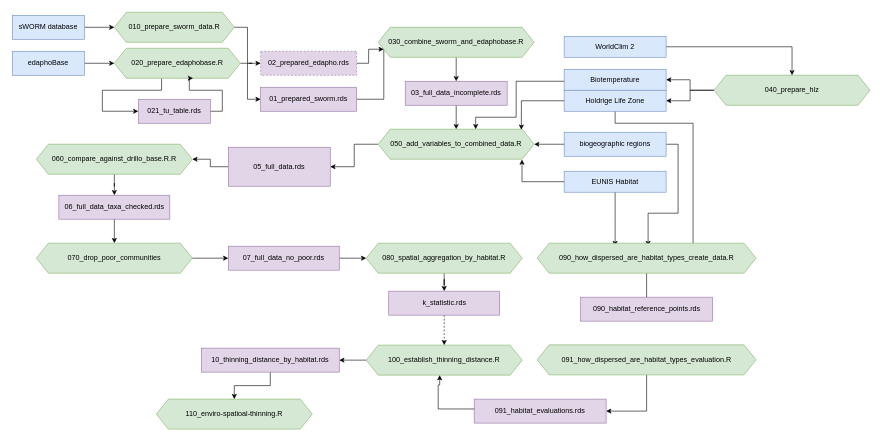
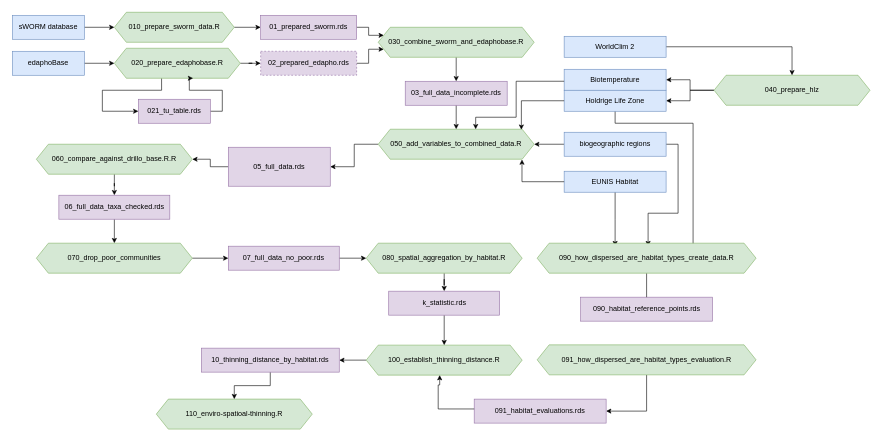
(309, 99) -> (309, 27)
(444, 328) -> (444, 328)
